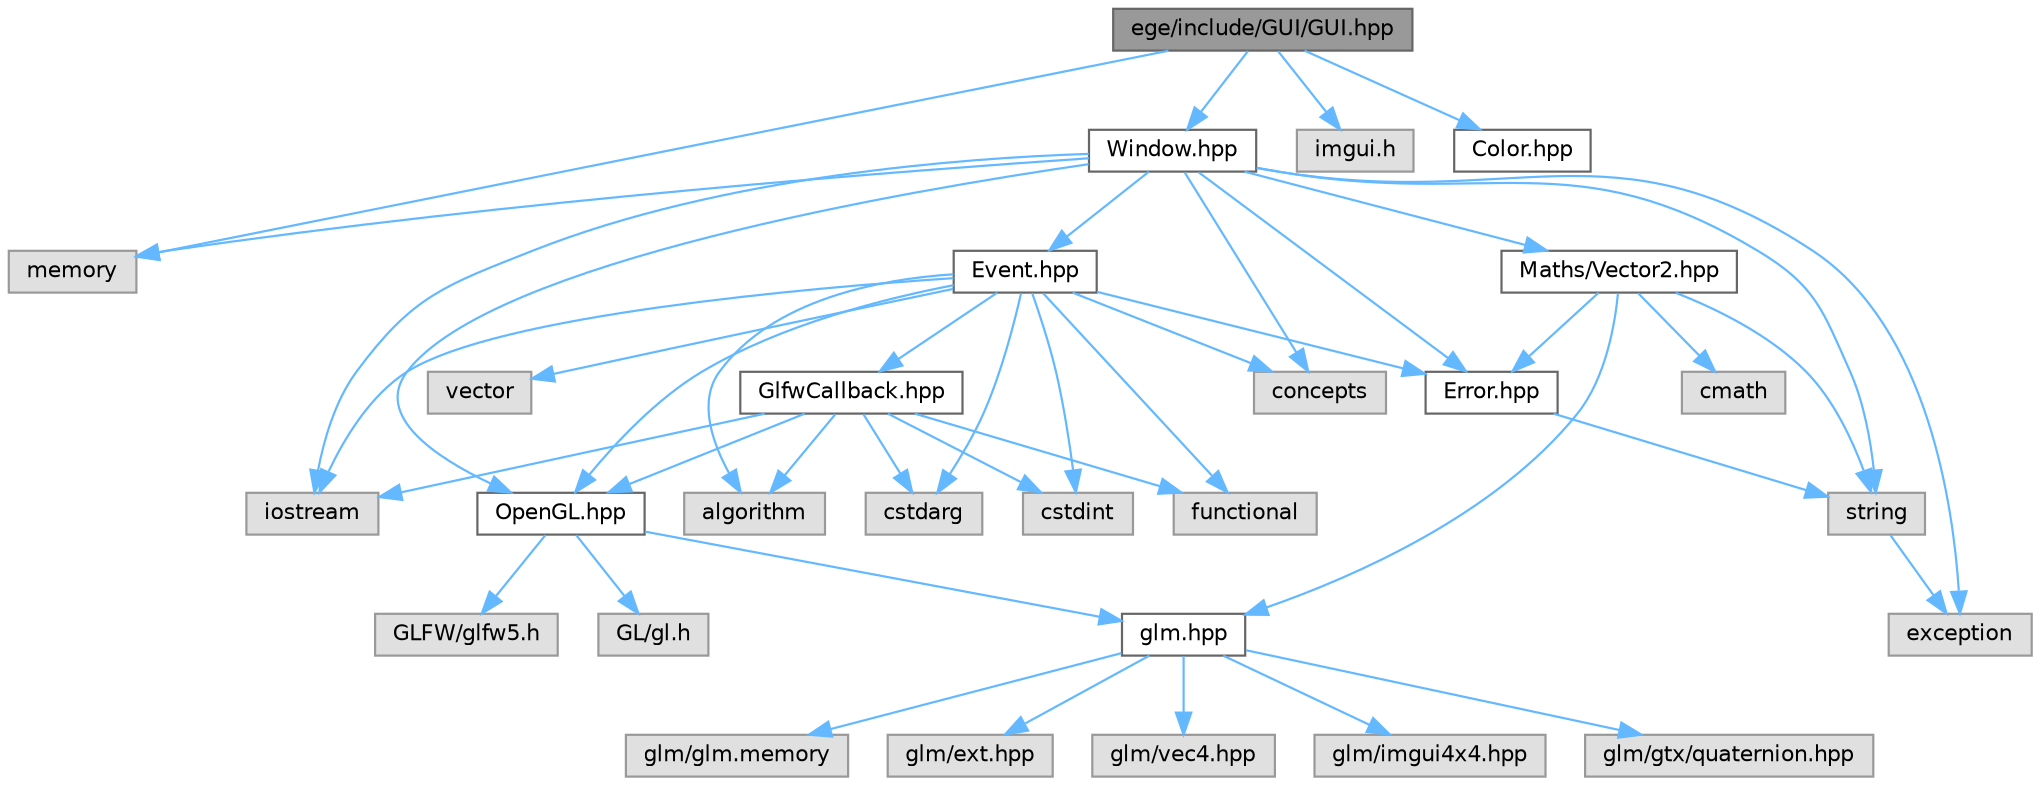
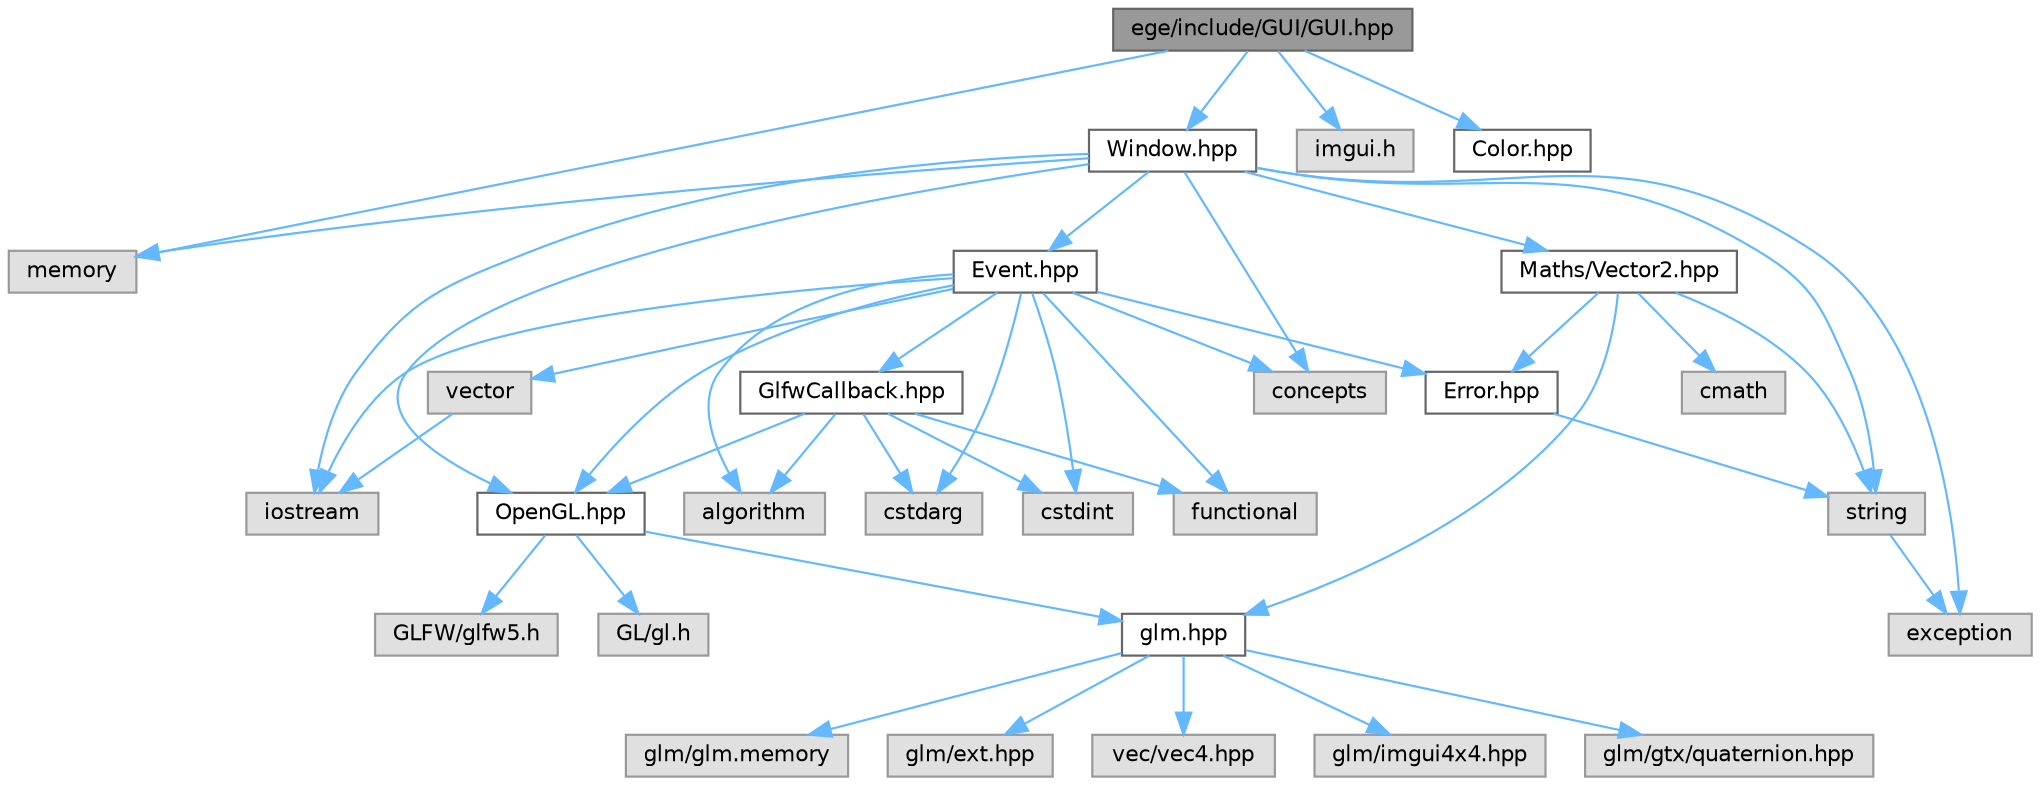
(1323, 265) -> none
(583, 453) -> (405, 447)
(1184, 756) -> (1184, 756)
